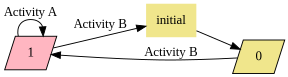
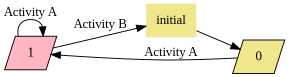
(171, 53) -> (171, 53)
